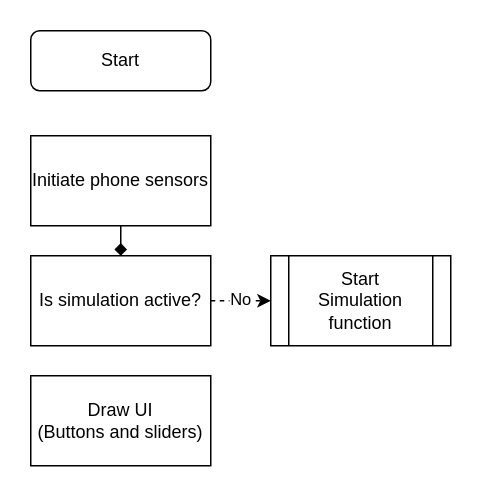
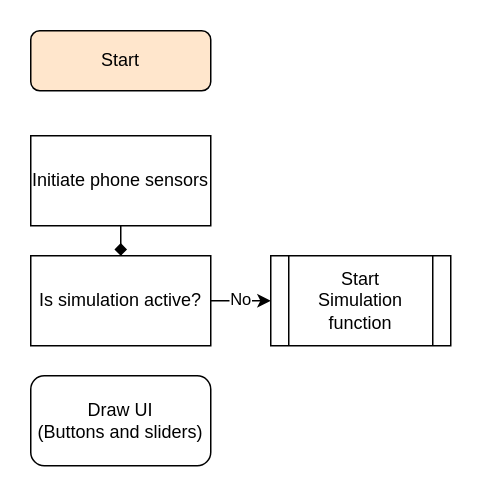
(121, 61) -> (121, 61)
(221, 301) -> (221, 301)
(121, 421) -> (121, 421)
